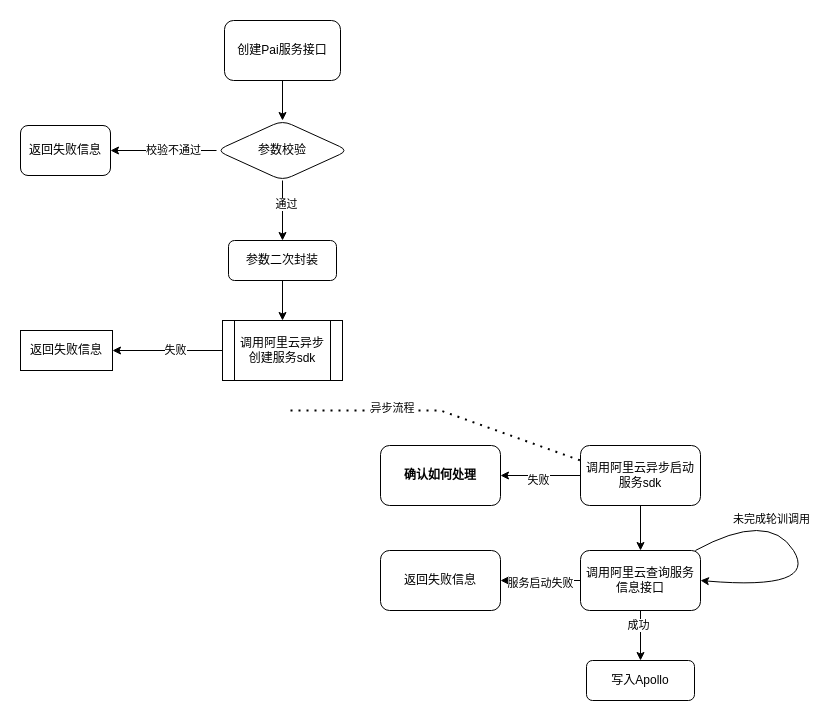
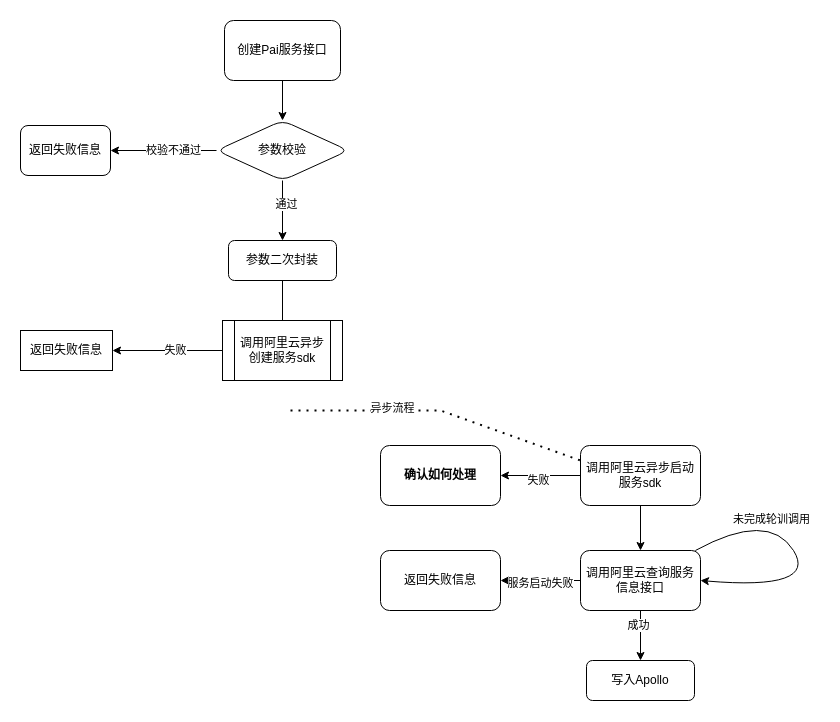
(283, 312) -> (283, 315)
